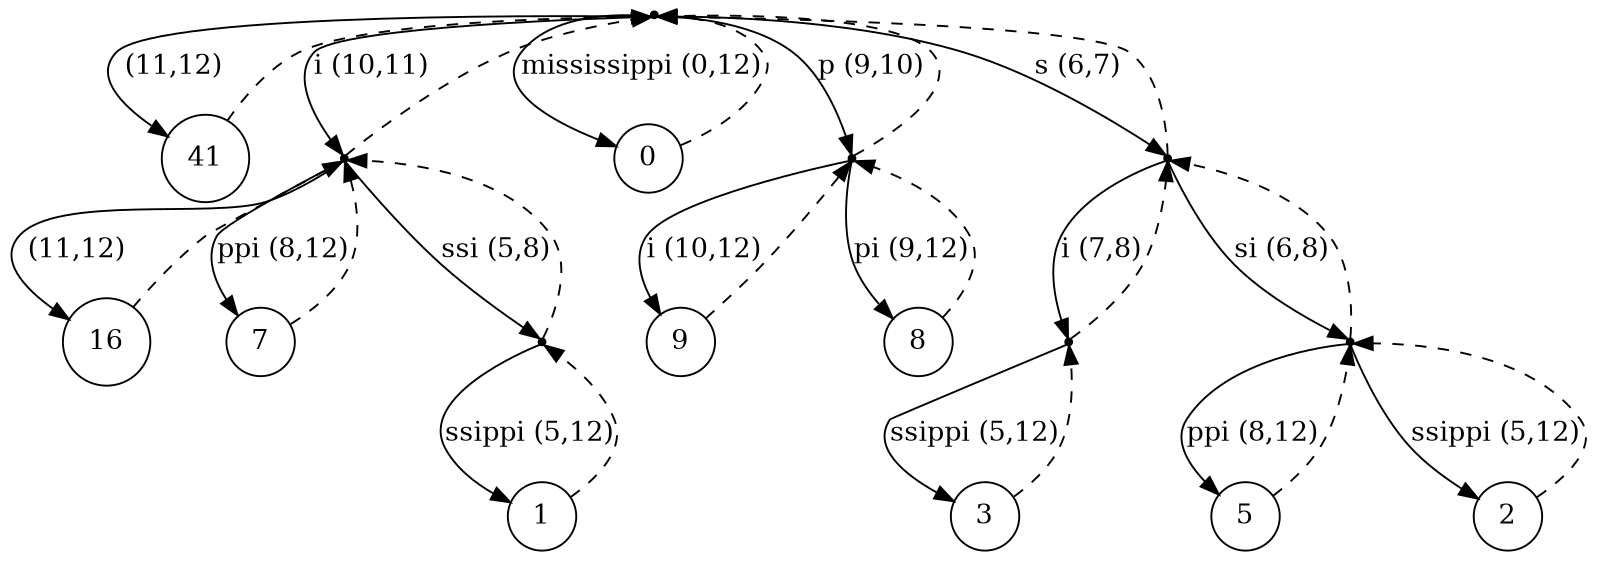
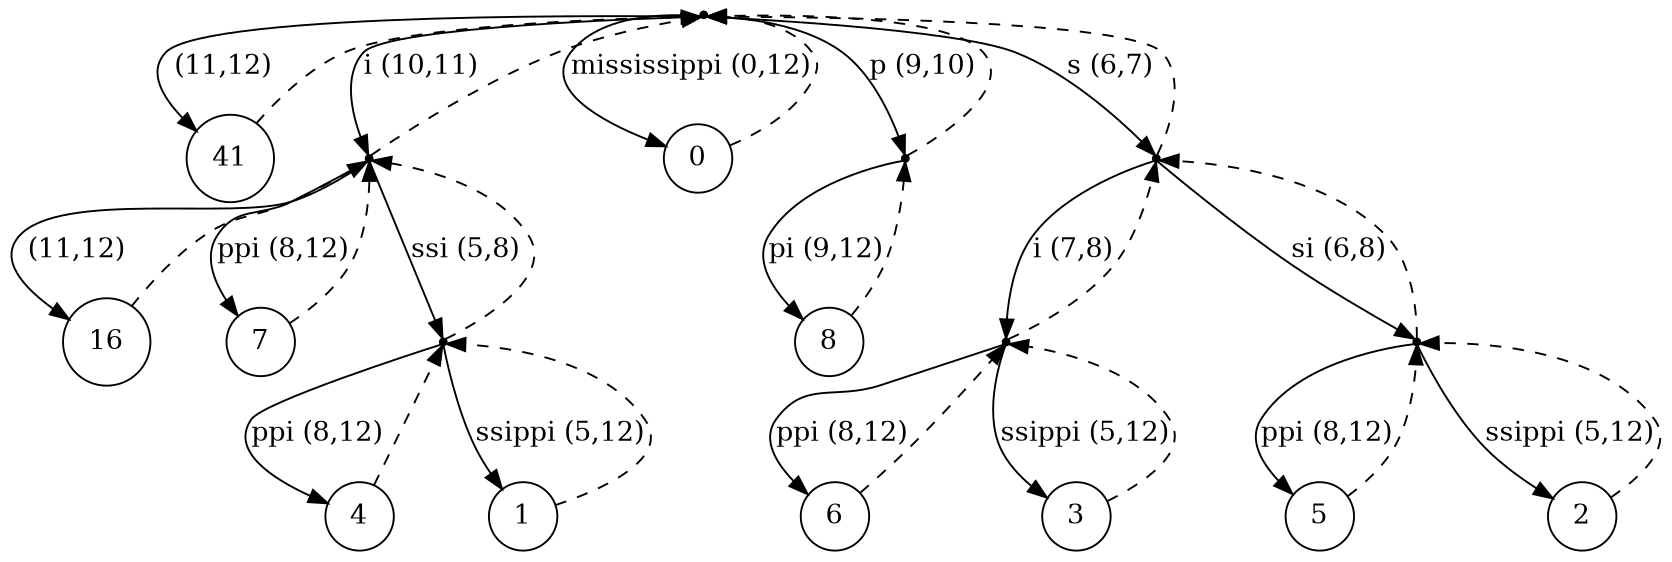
(681, 342) -> none
none -> (360, 516)
none -> (835, 516)
